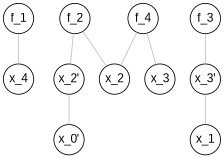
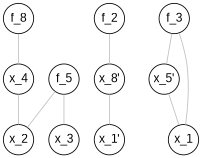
(19, 19) -> (19, 19)
(143, 19) -> (64, 79)
(95, 49) -> (19, 110)
(69, 79) -> (109, 79)
none -> (188, 79)
(205, 79) -> (164, 79)
(69, 140) -> (109, 140)
